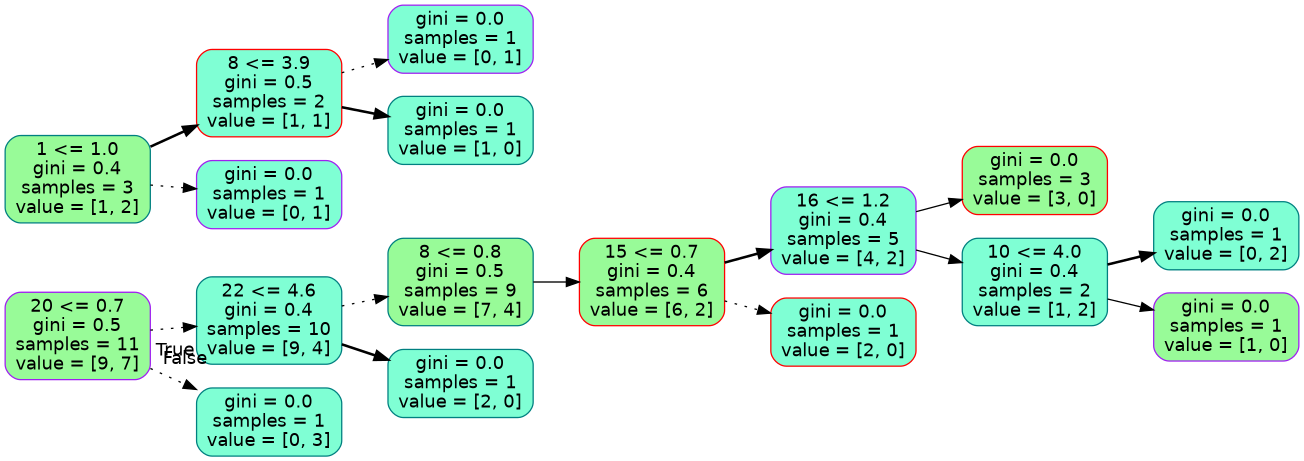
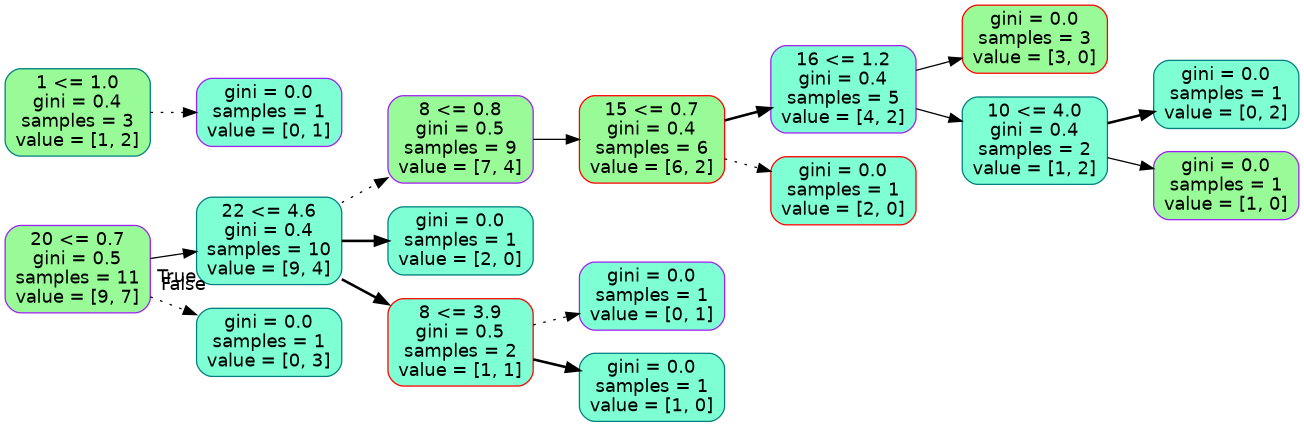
(167, 139) -> (359, 289)
(461, 282) -> (461, 139)
(167, 329) -> (167, 256)
